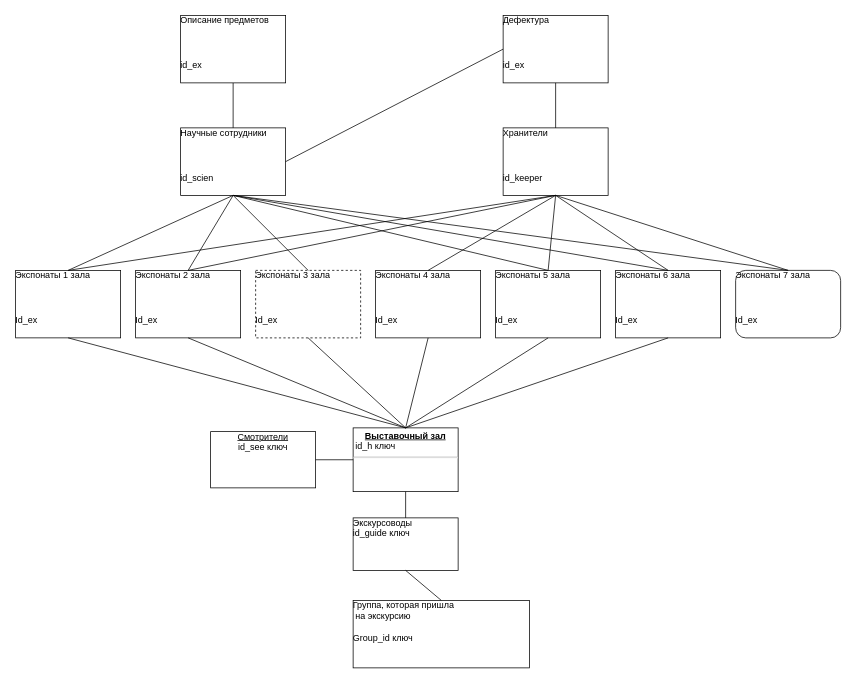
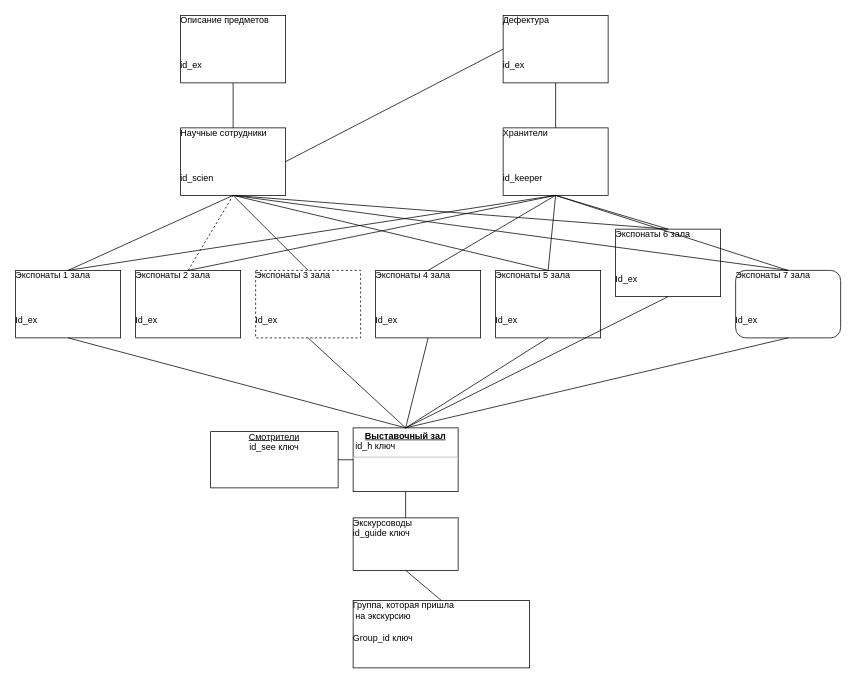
(210, 233) -> (210, 233)
(668, 304) -> (668, 263)
(290, 380) -> none
none -> (599, 382)
(263, 460) -> (274, 460)
